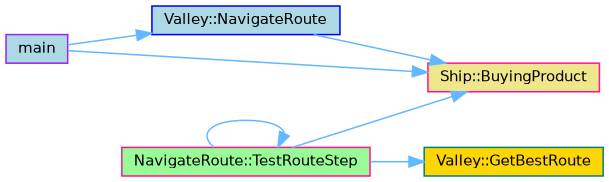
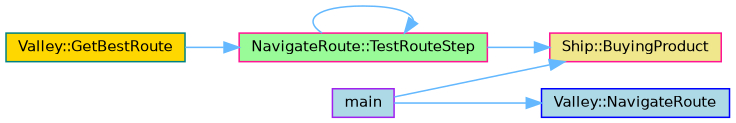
(372, 47) -> none
(389, 162) -> (205, 47)
